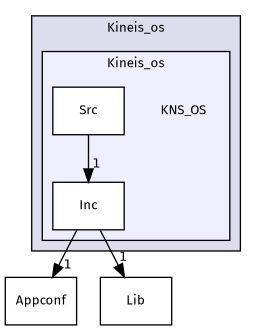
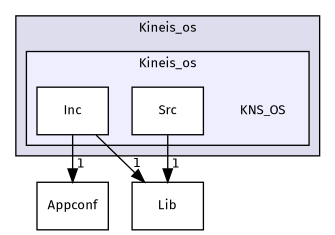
(88, 152) -> (168, 152)
